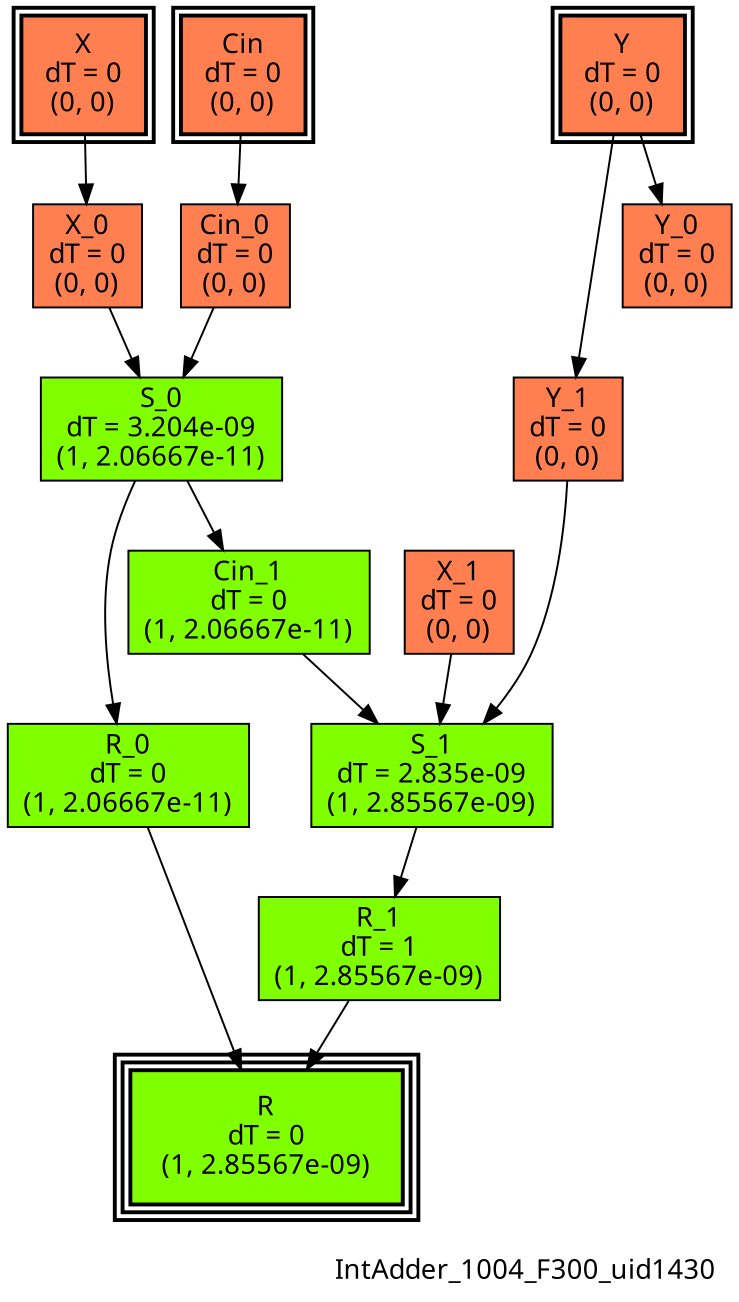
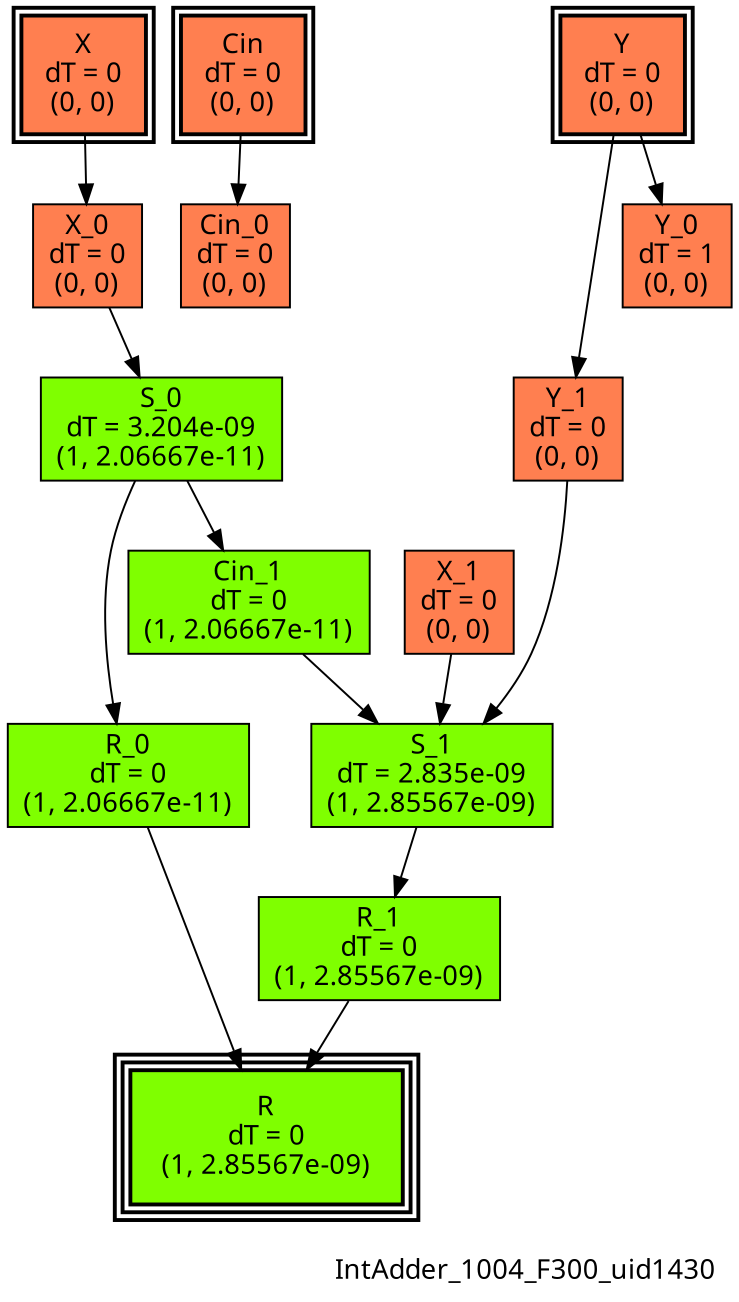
(677, 256) -> (677, 256)
(202, 333) -> none
(379, 949) -> (379, 949)
